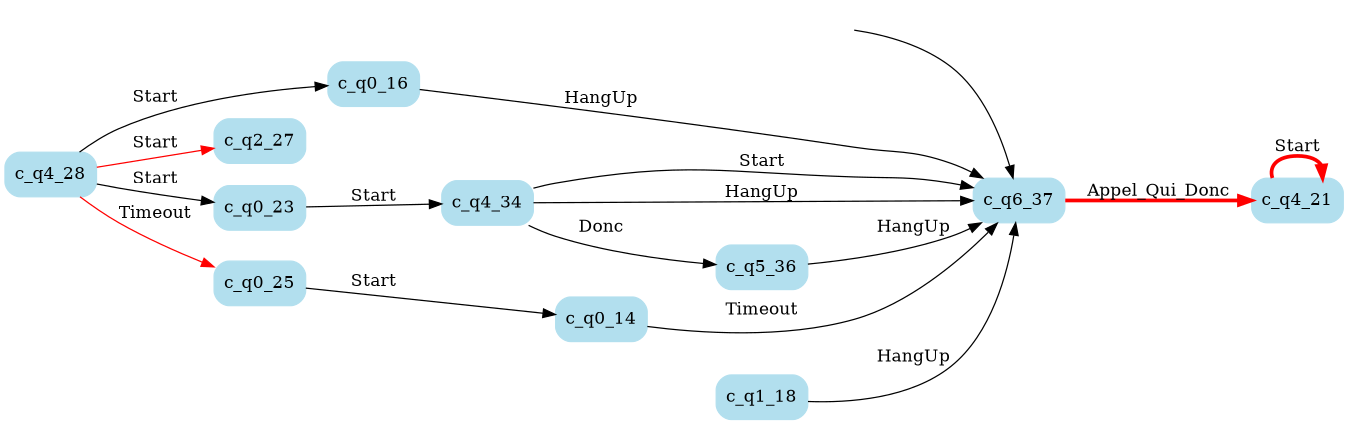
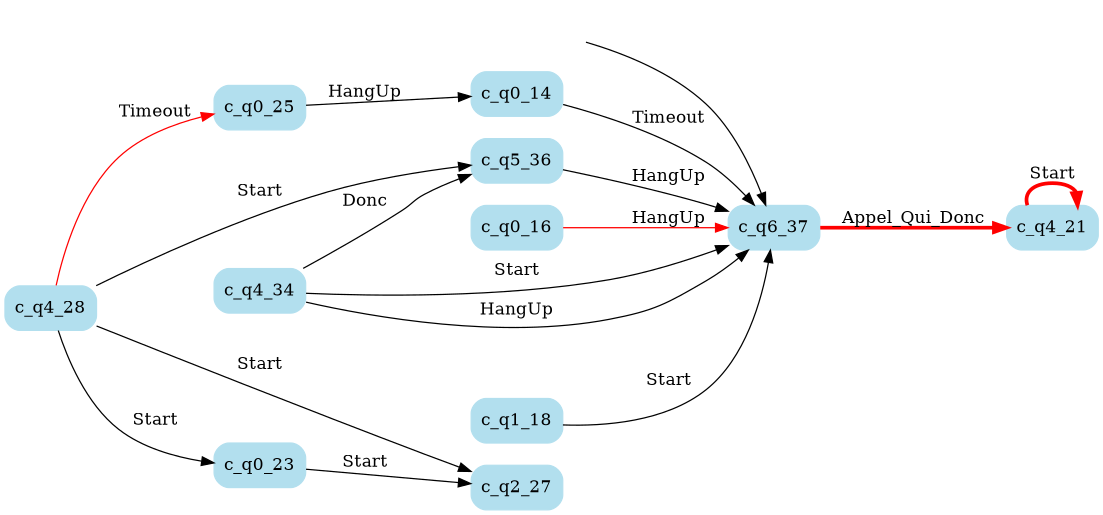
(193, 105) -> (272, 210)
(697, 125) -> (639, 228)
(149, 159) -> (278, 398)
(368, 206) -> (382, 476)
(374, 282) -> (365, 92)
(914, 357) -> (669, 381)
